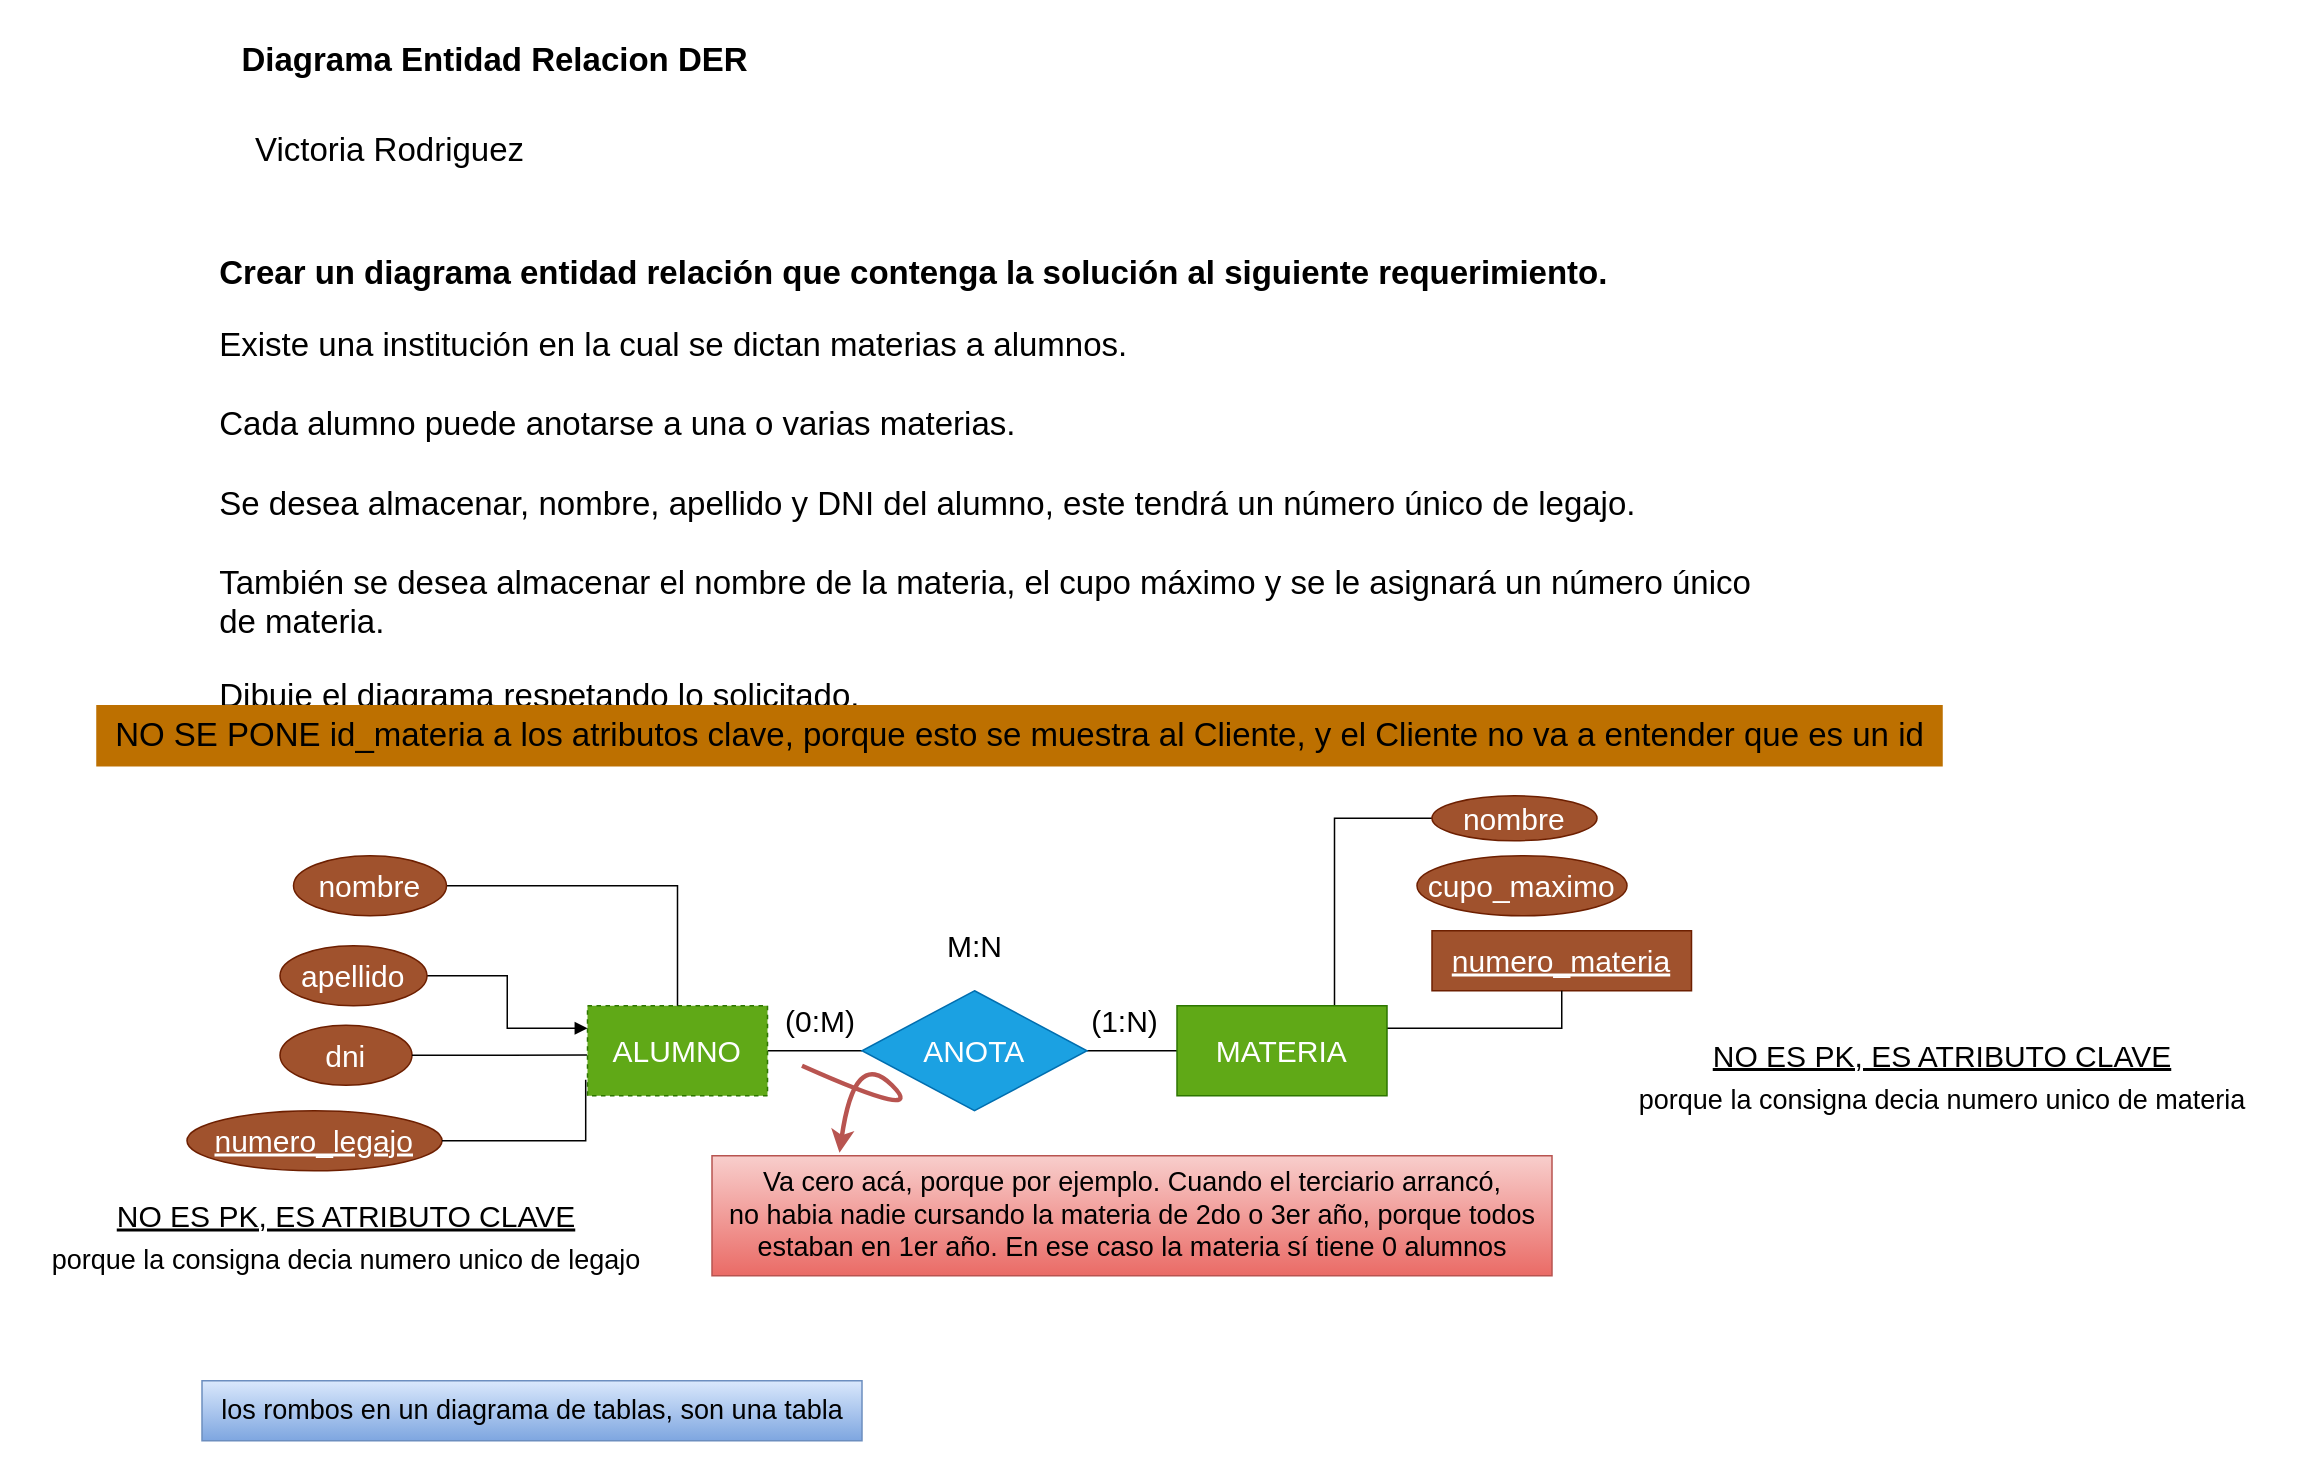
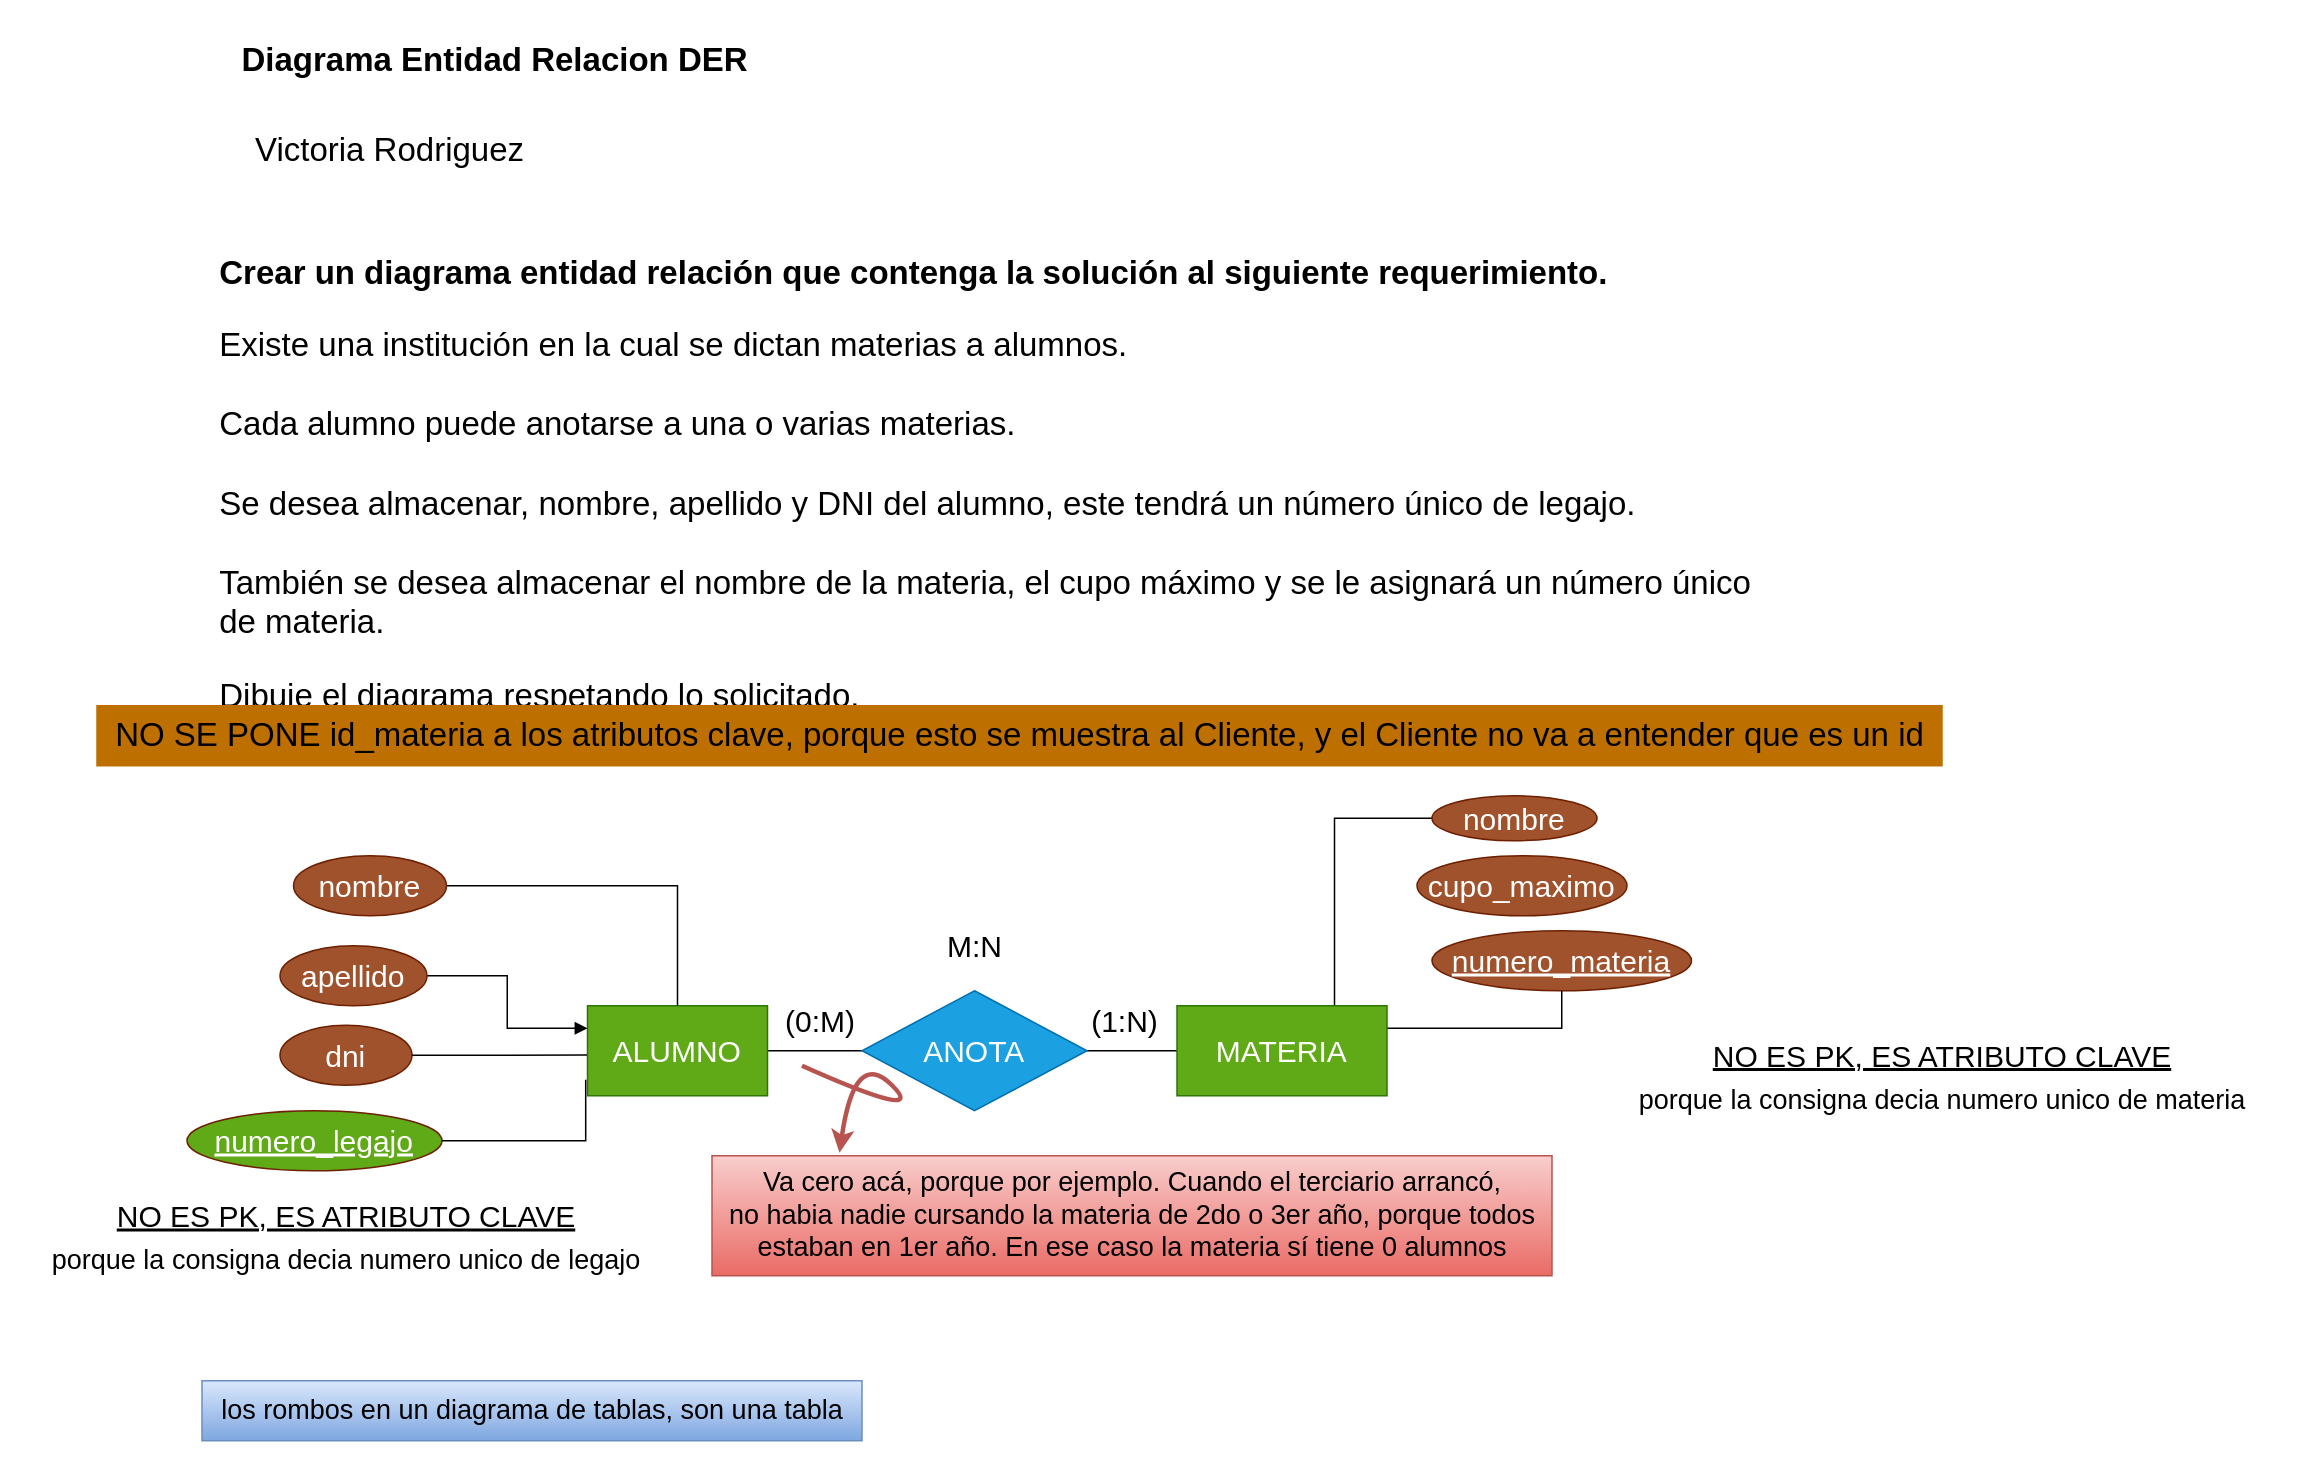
(1562, 961) -> (1562, 961)
(677, 1051) -> (677, 1051)
(314, 1141) -> (314, 1141)
